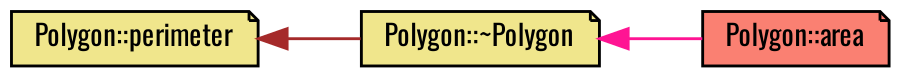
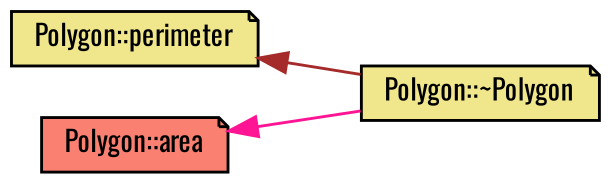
(665, 39) -> (309, 119)
